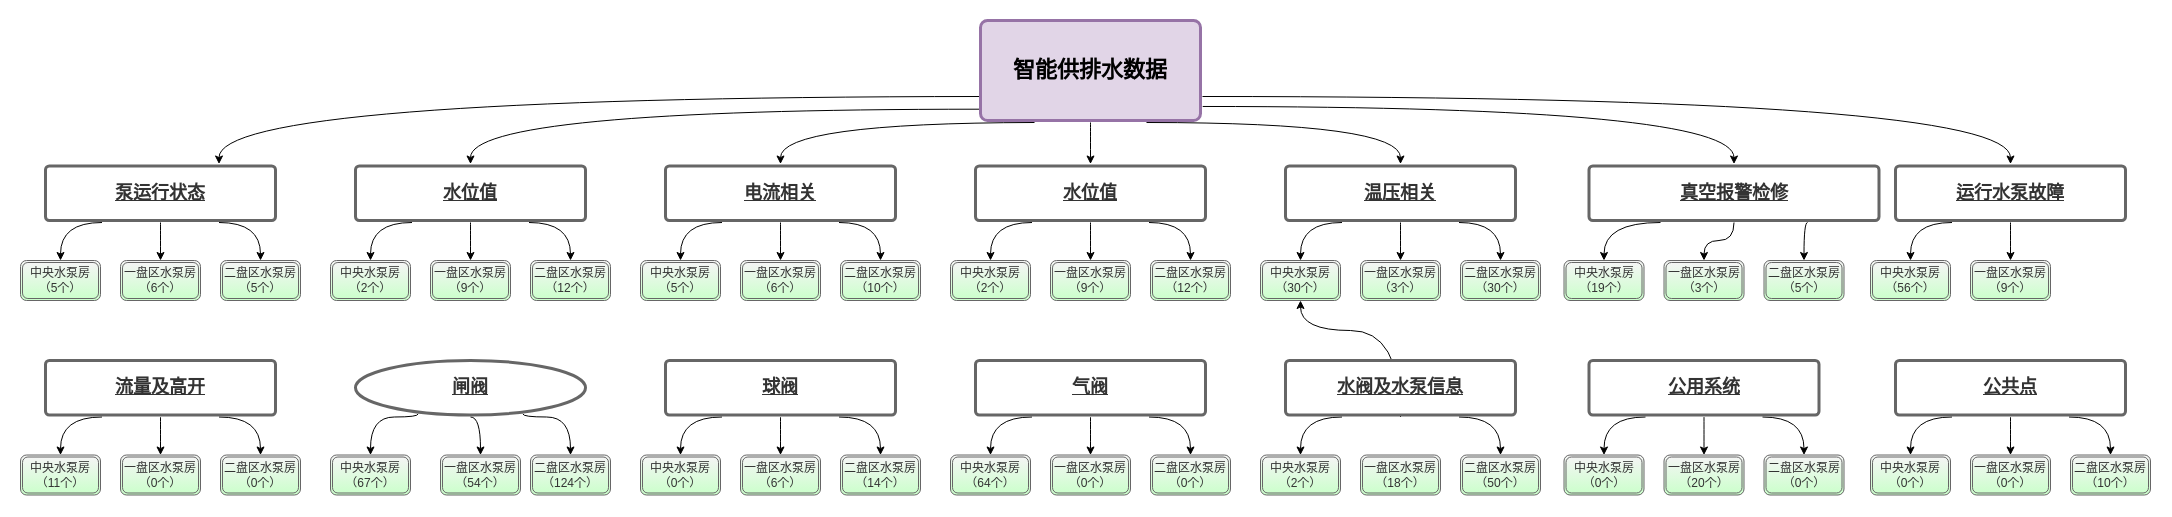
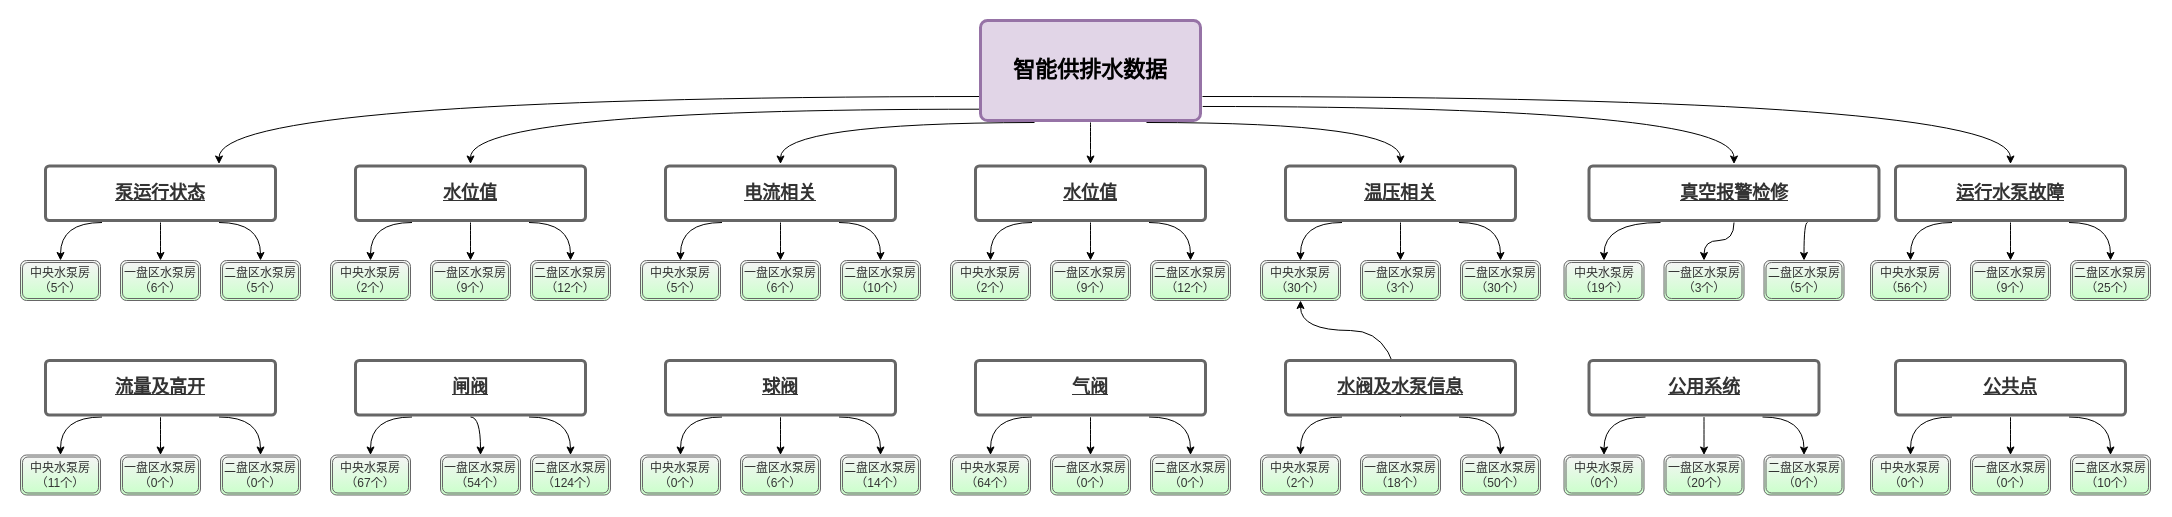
none -> (2098, 229)
none -> (2111, 281)
(471, 388) -> (471, 388)
